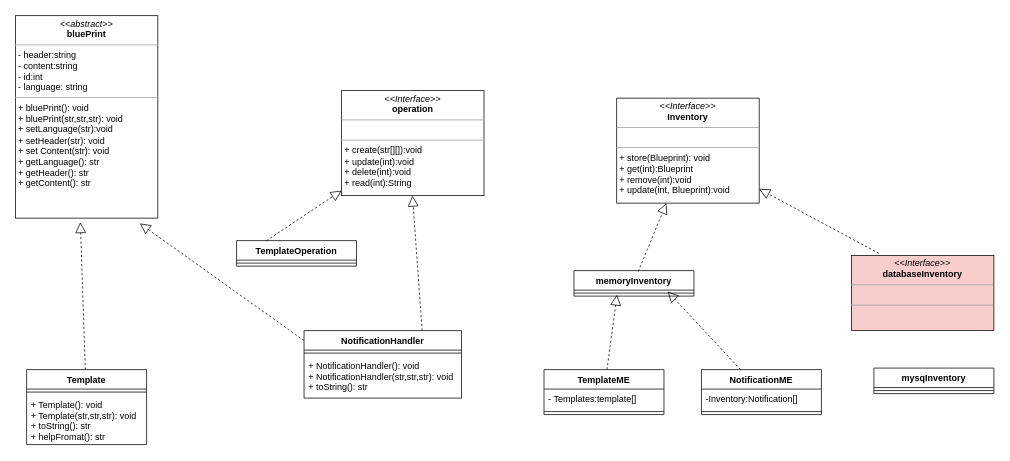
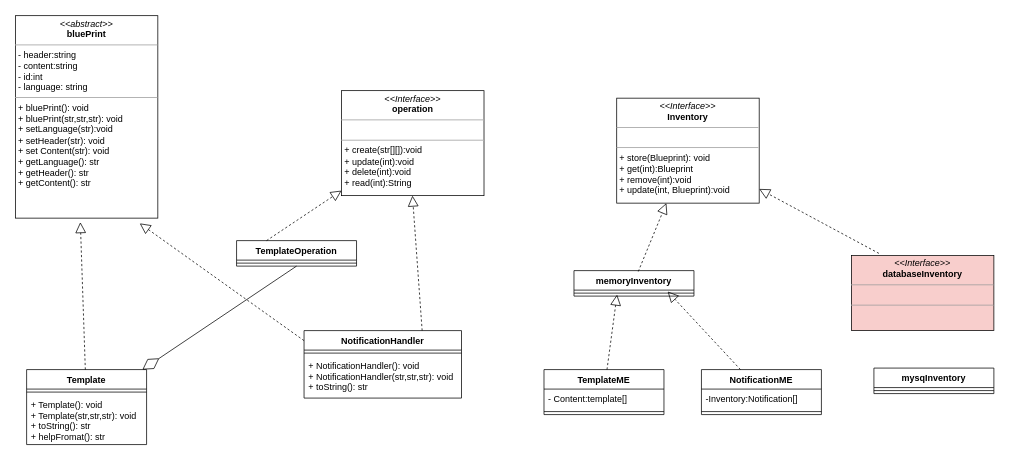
none -> (227, 313)
(599, 399) -> (595, 399)
